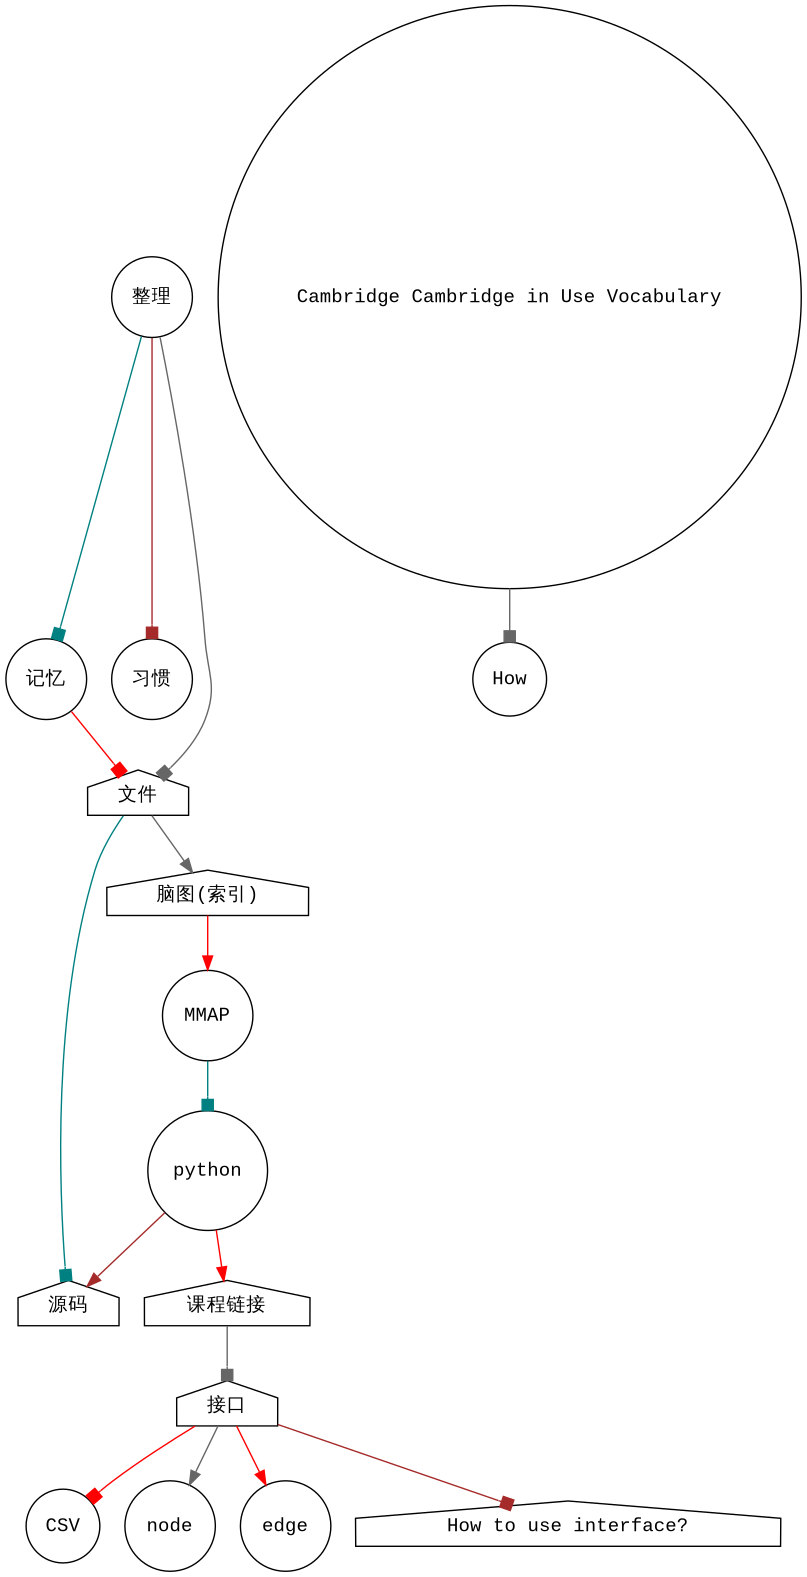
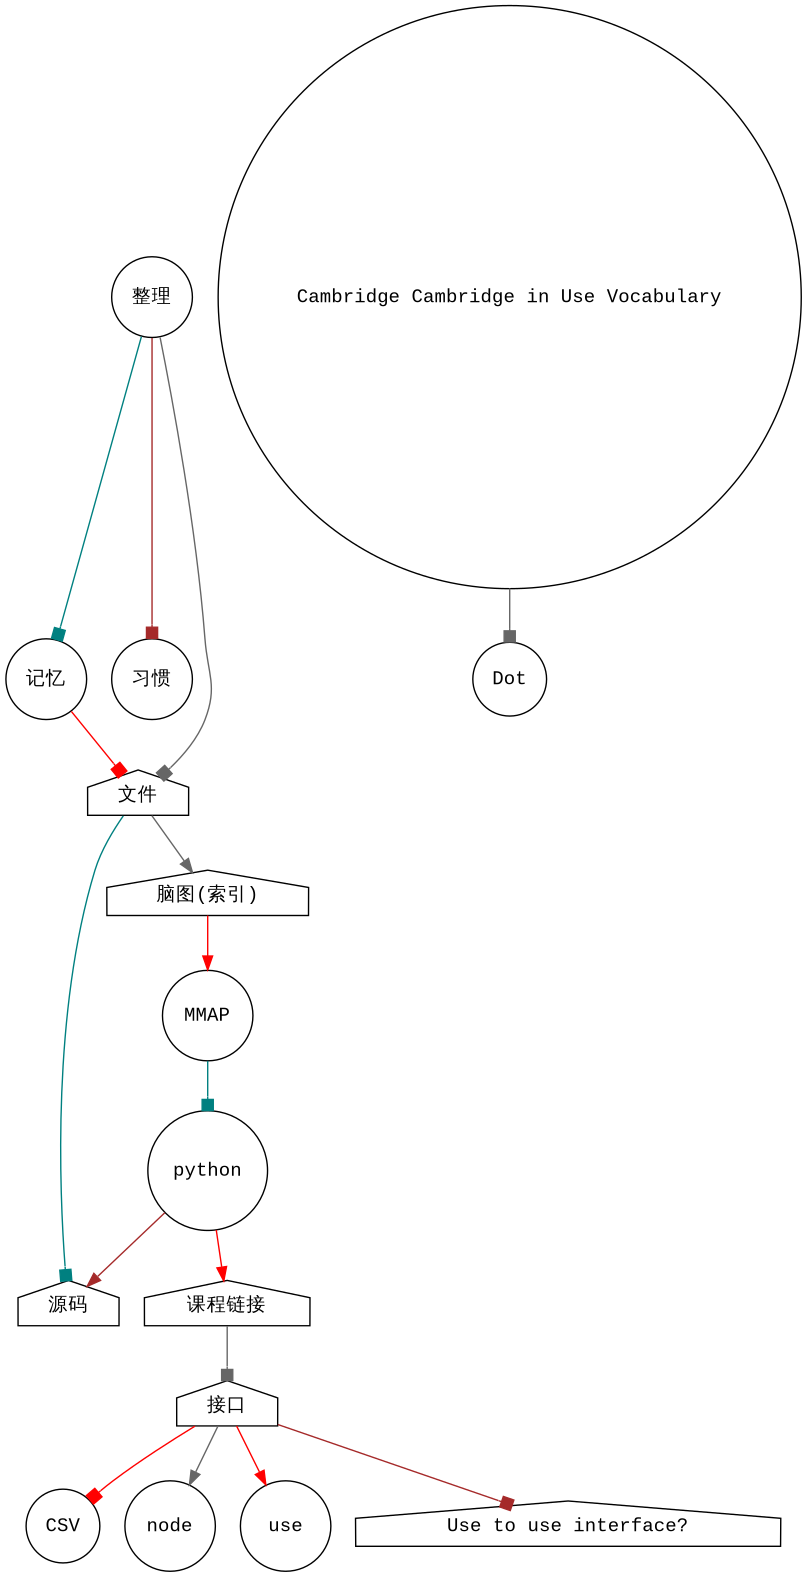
(510, 679) -> (510, 679)
(286, 1526) -> (286, 1526)
(568, 1526) -> (568, 1526)
